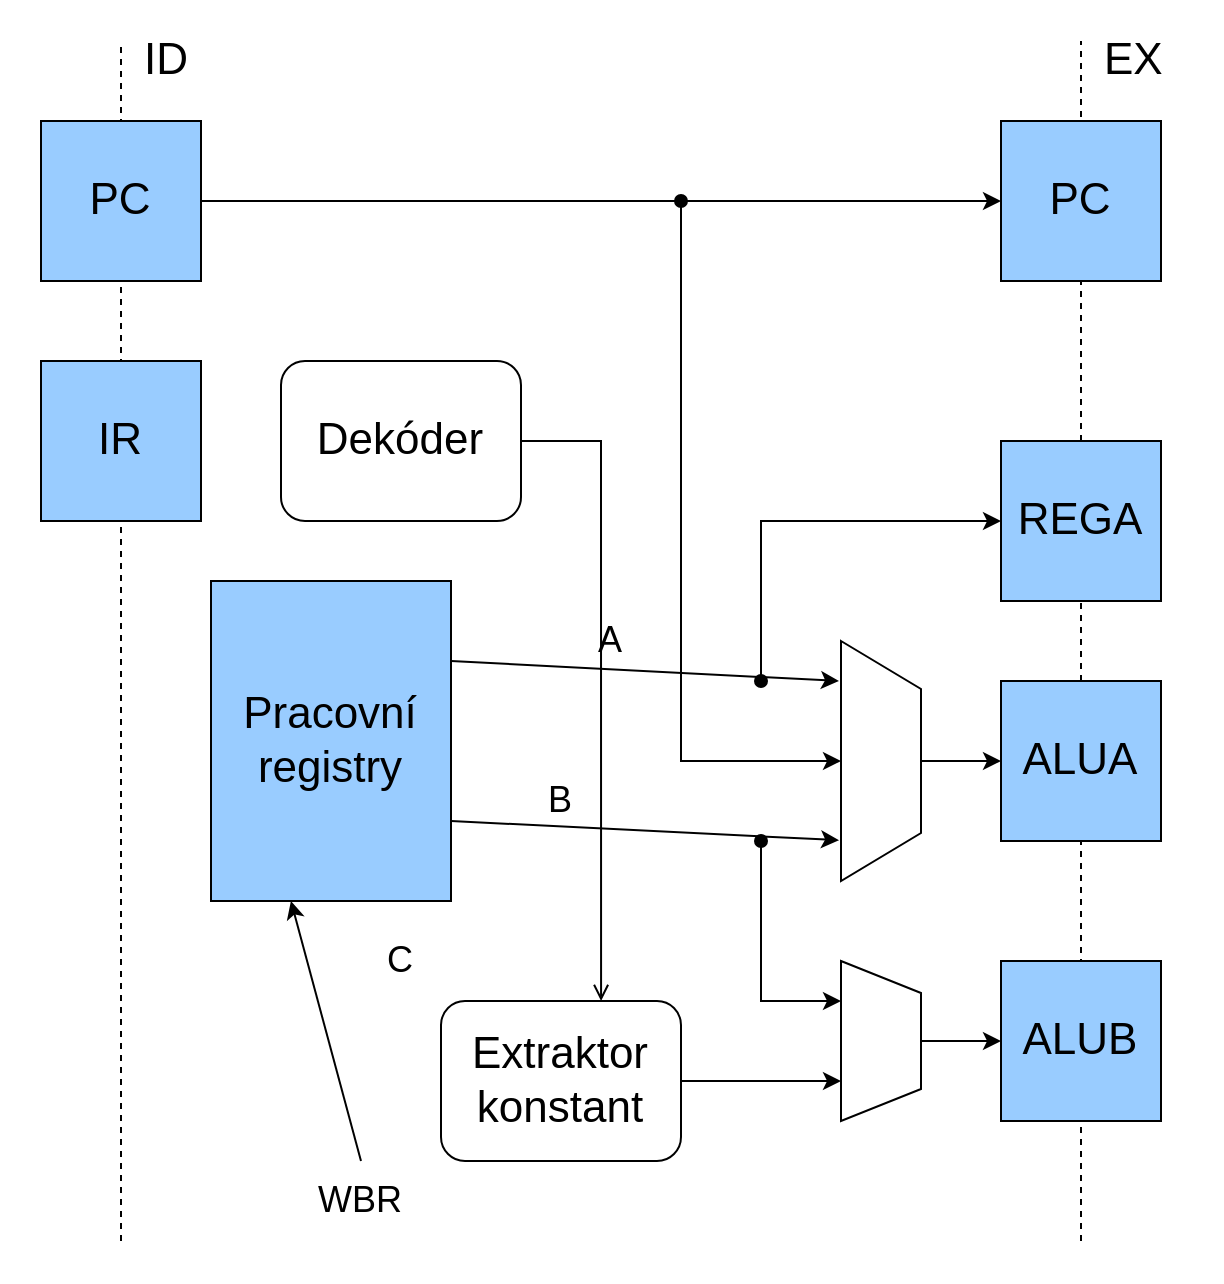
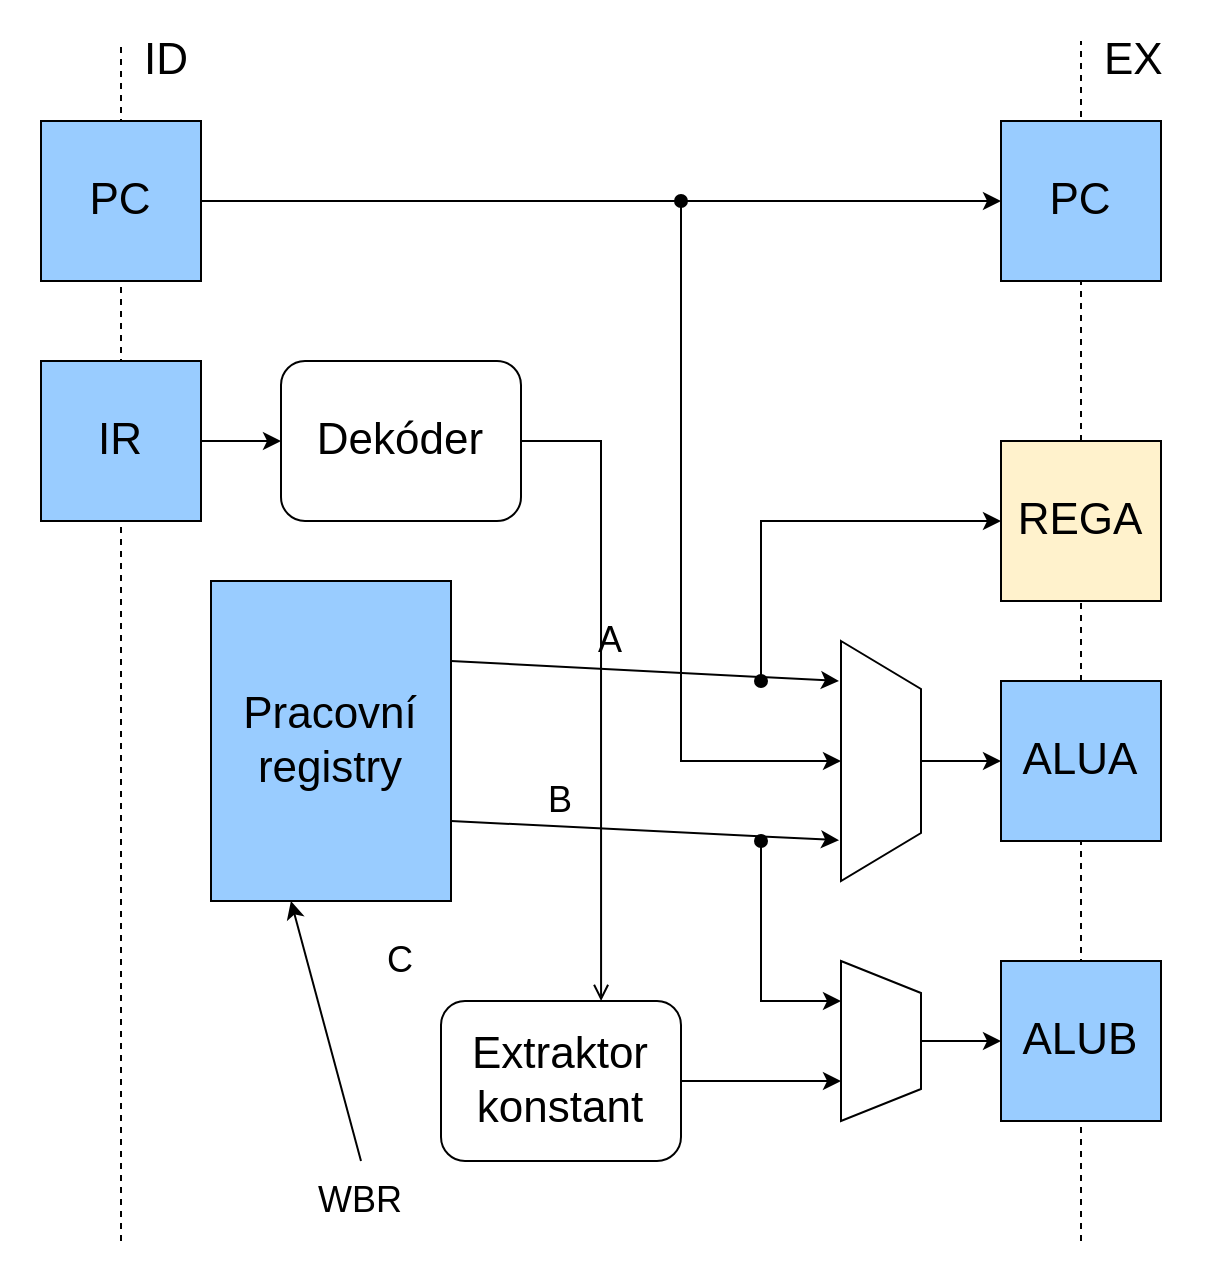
none -> (234, 441)
(1081, 521) -> (1081, 521)
